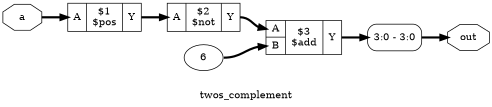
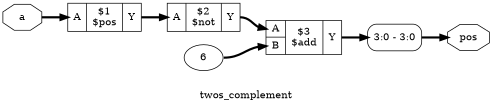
(469, 37) -> (469, 37)
